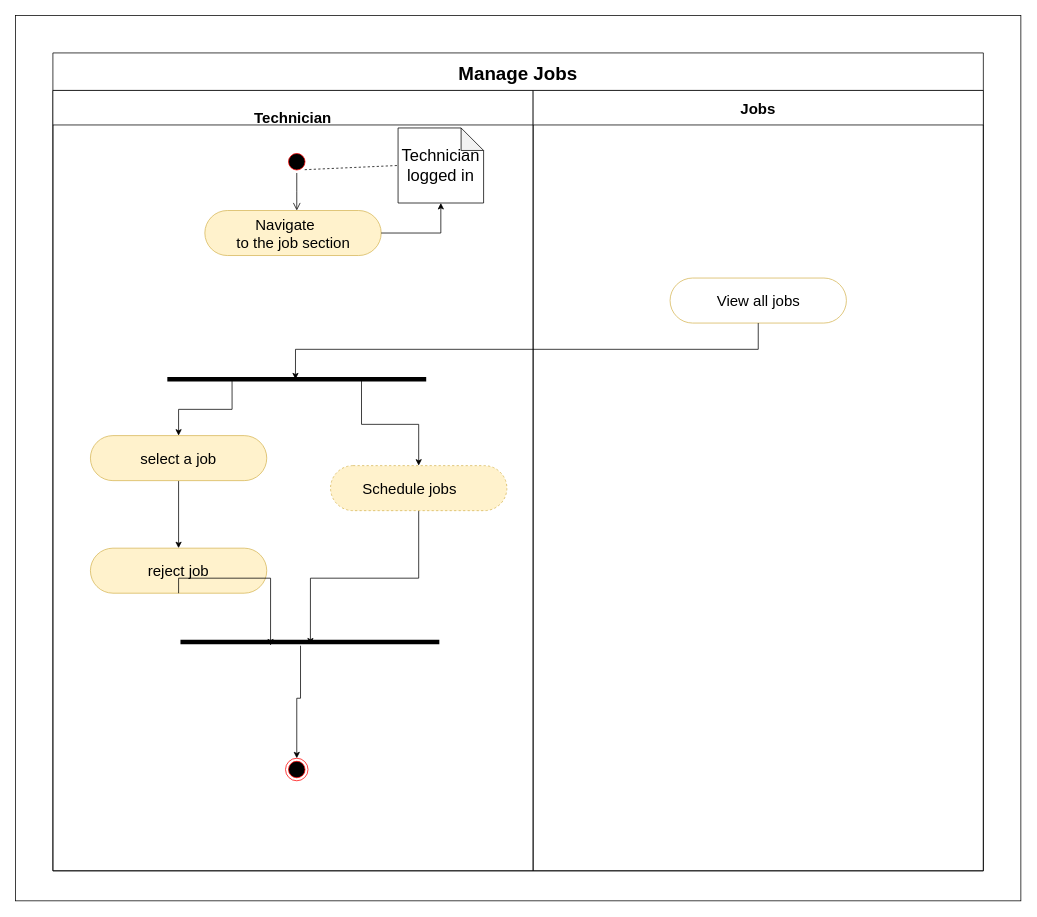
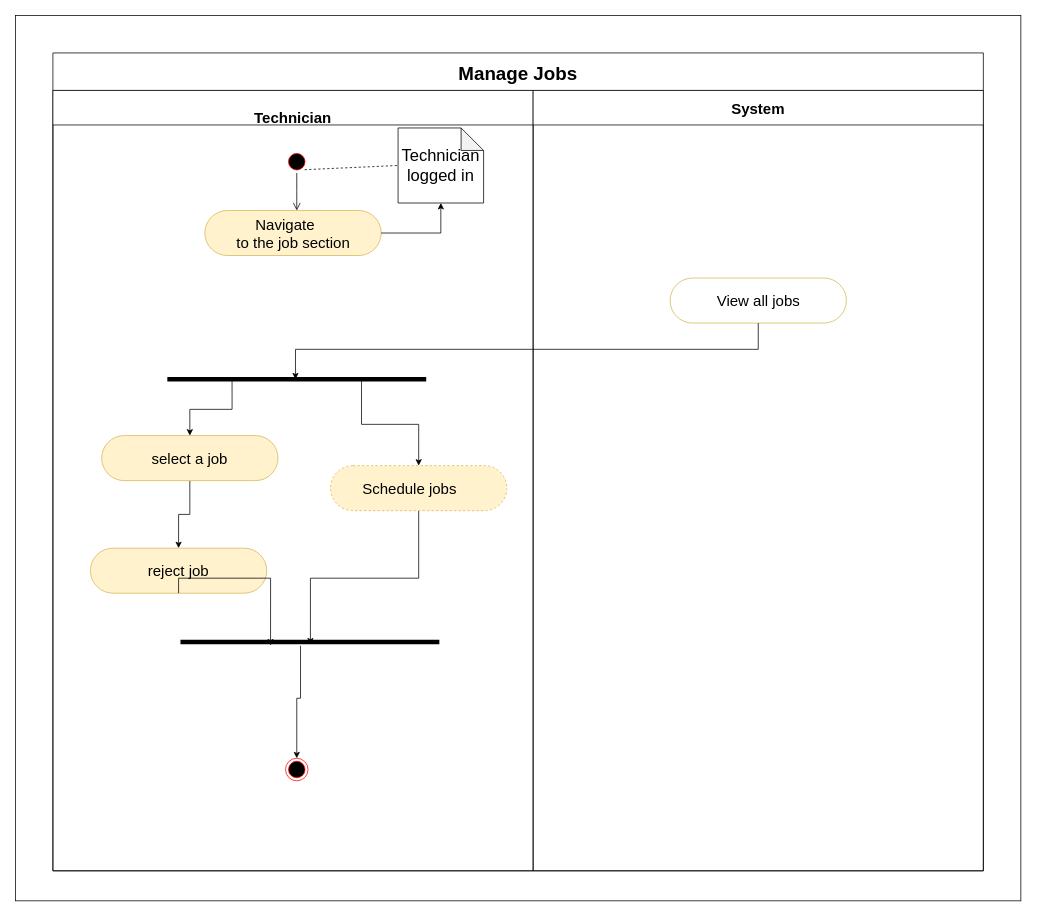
(758, 109) -> (758, 109)
(179, 458) -> (190, 458)
